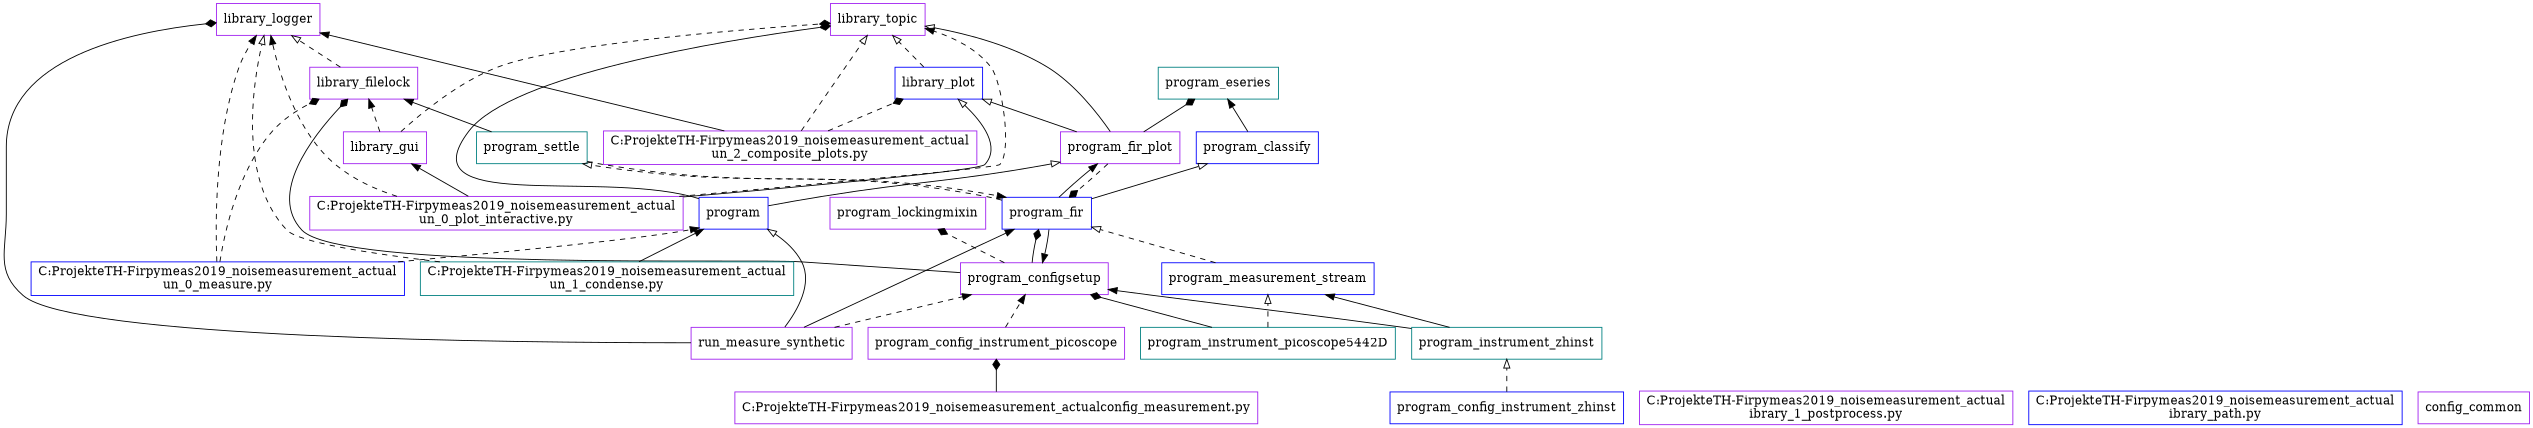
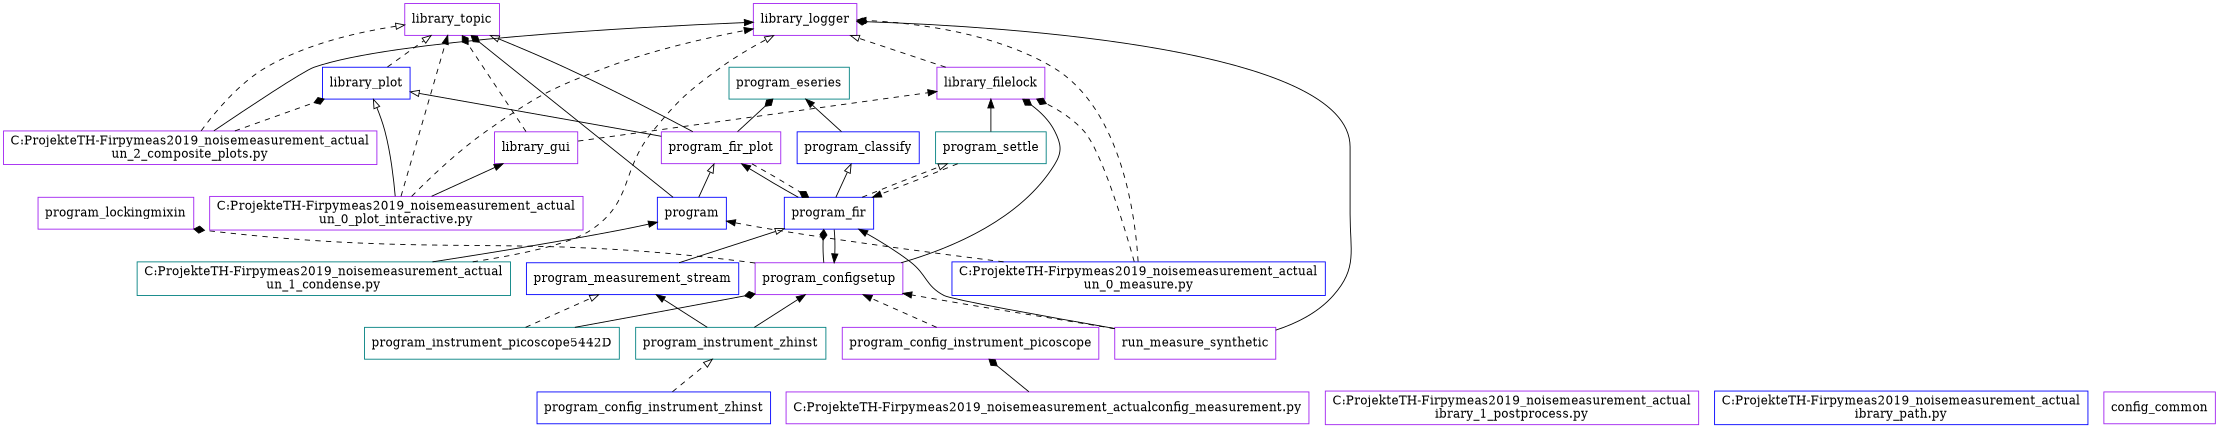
(1158, 246) -> (727, 247)
(805, 277) -> none
